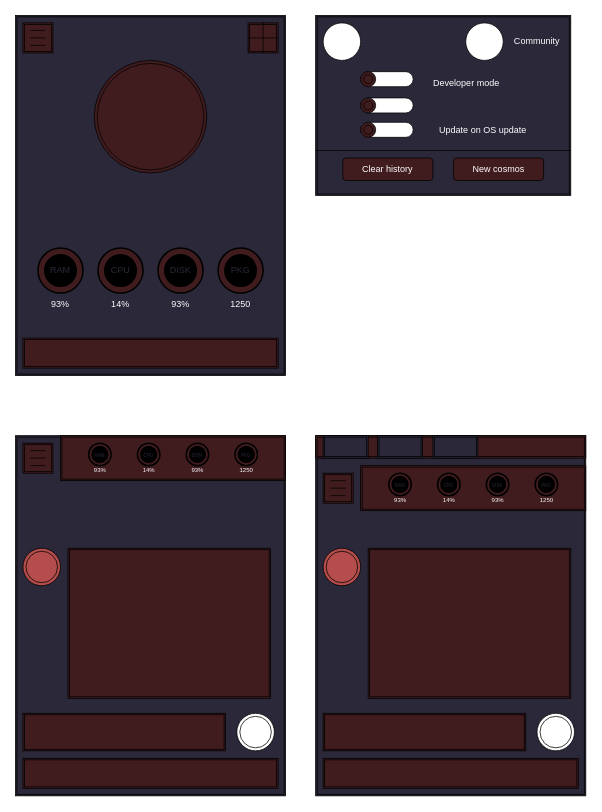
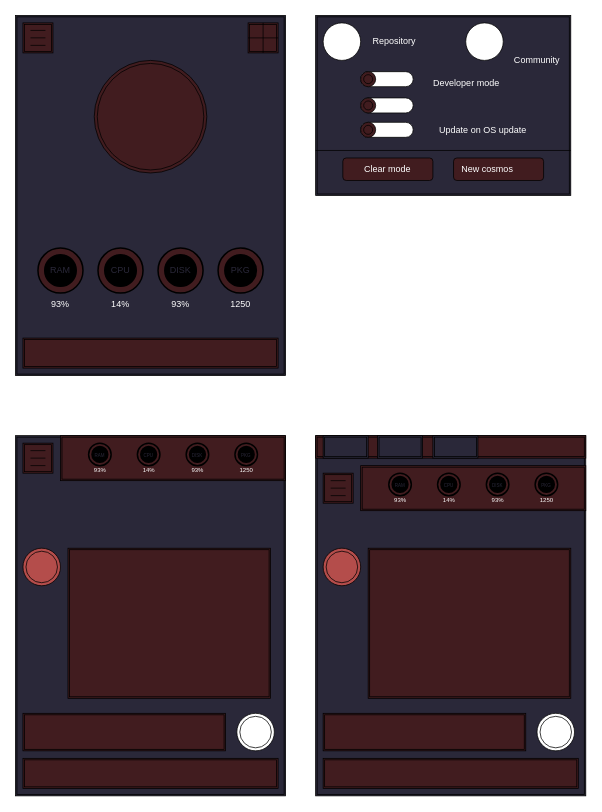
none -> (394, 42)
(537, 42) -> (537, 60)
(387, 169) -> (387, 169)
(498, 169) -> (487, 169)
